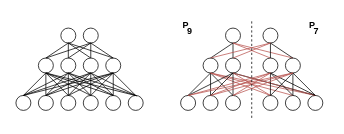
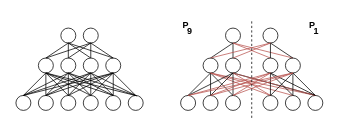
(316, 31) -> (316, 31)
